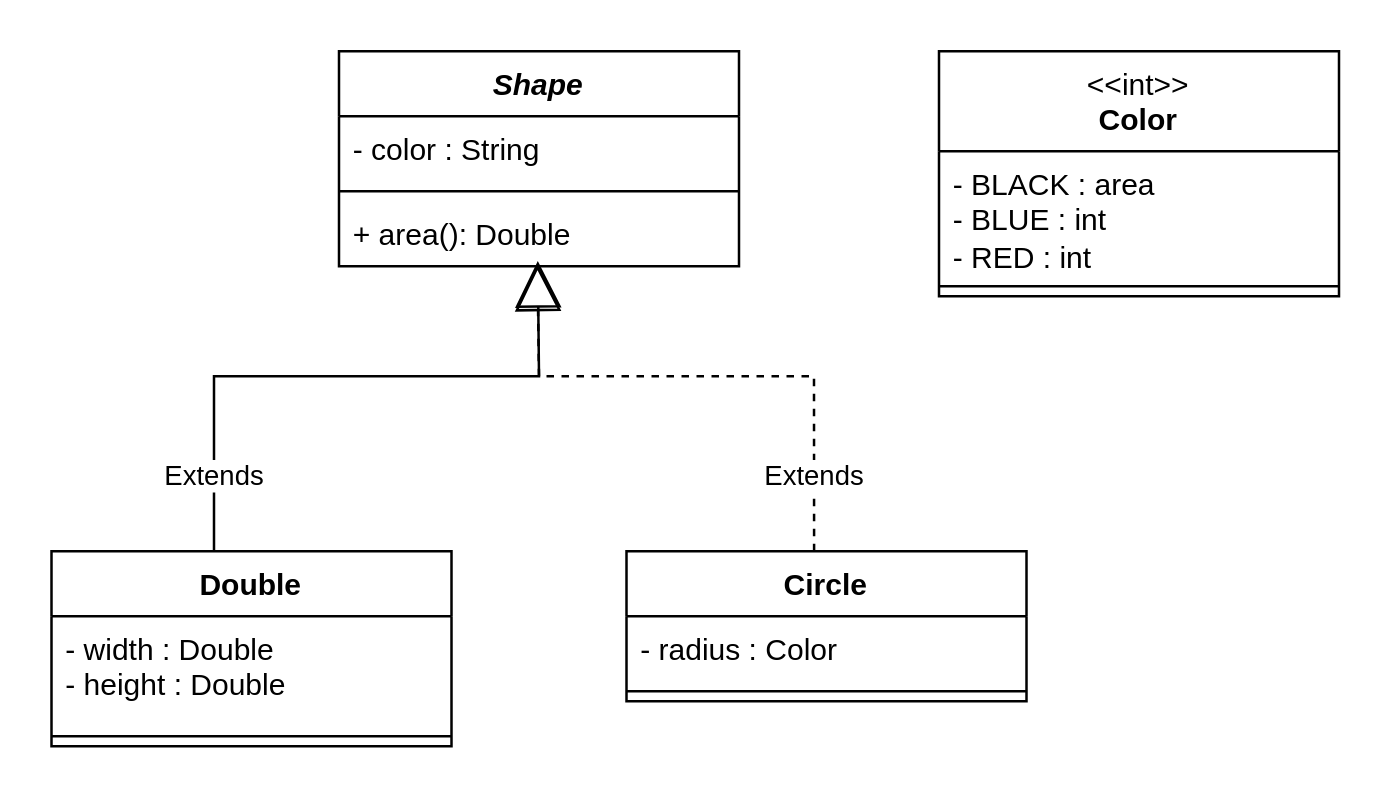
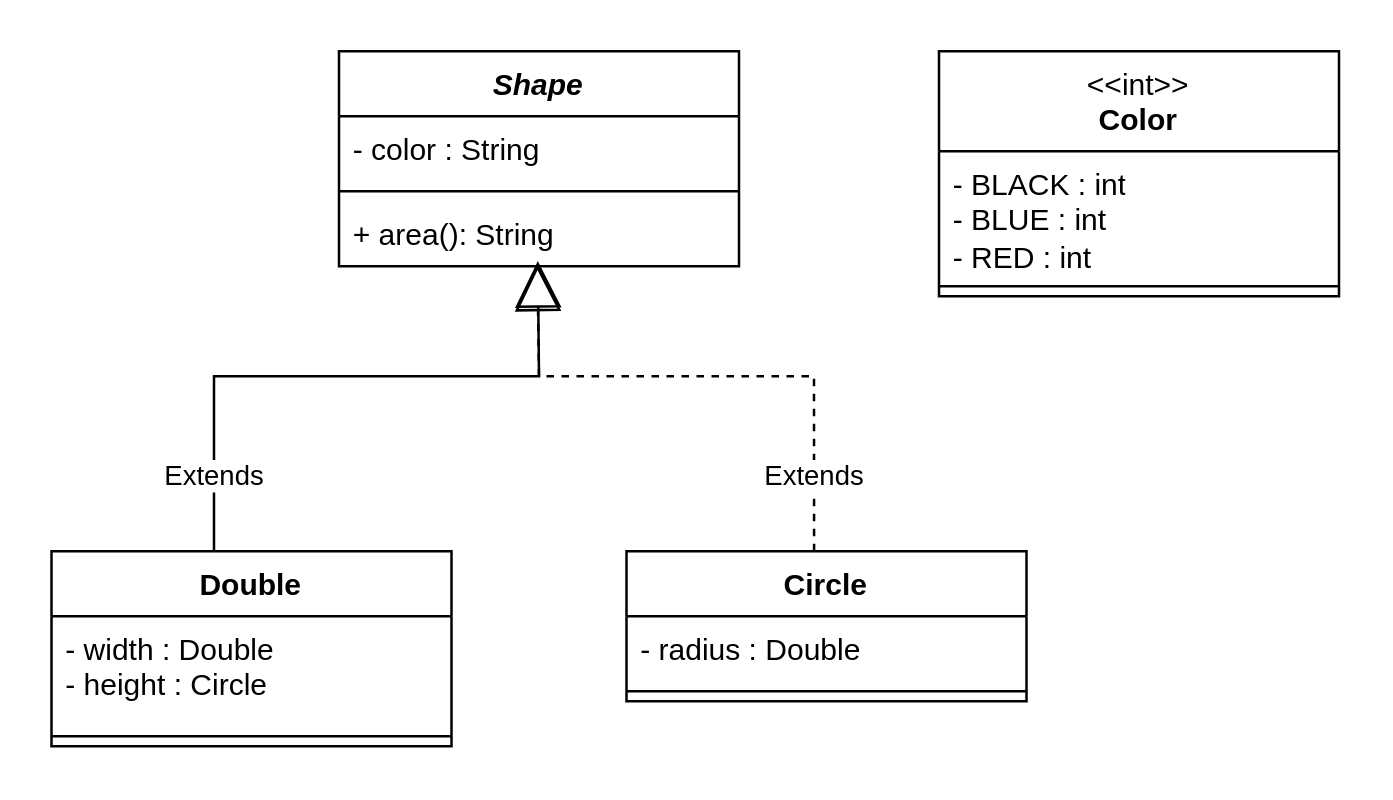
(1056, 223) -> (1043, 223)
(473, 237) -> (473, 237)
(752, 652) -> (761, 652)
(186, 670) -> (182, 670)
